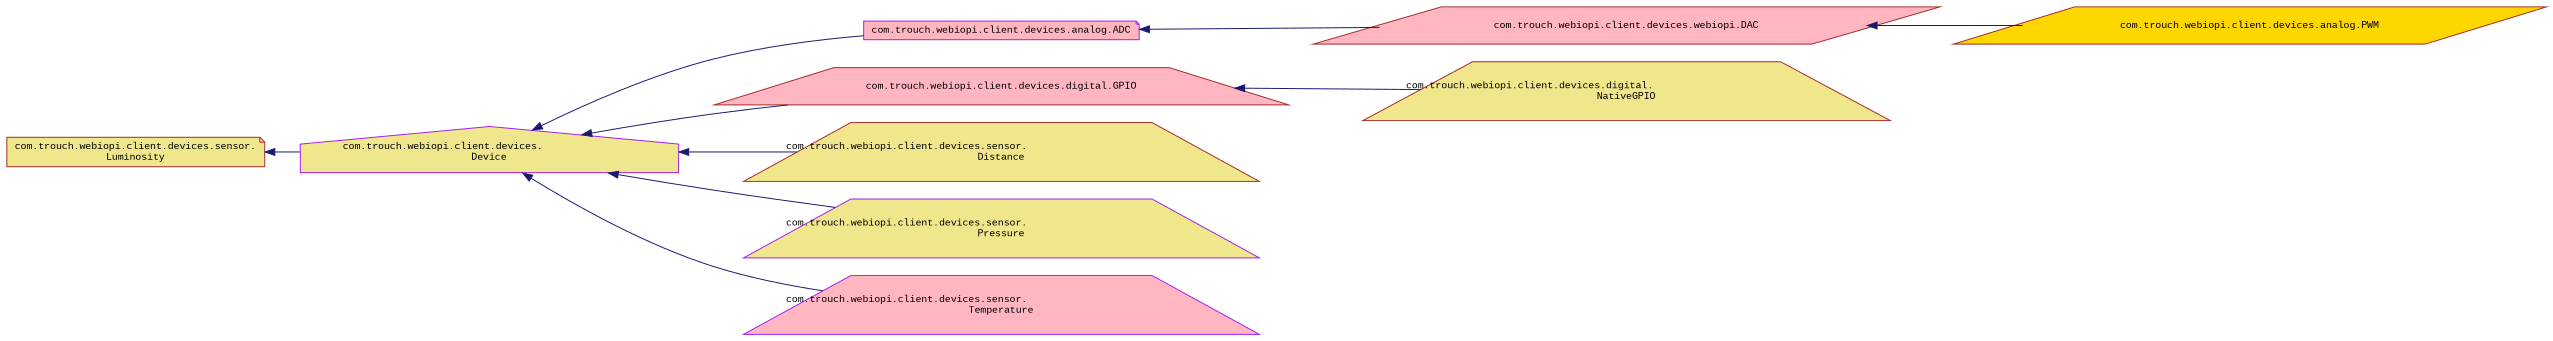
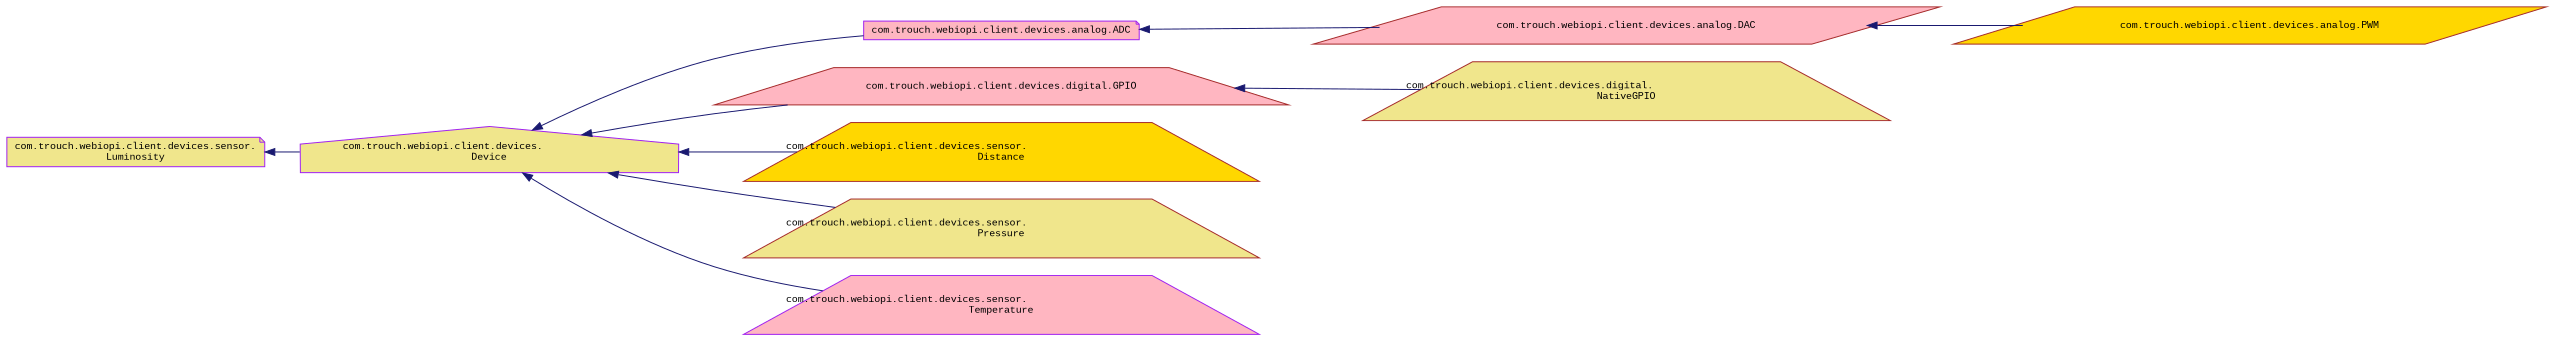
(1627, 25) -> (1627, 25)
(136, 152) -> (136, 152)
(1001, 152) -> (1001, 152)
(1001, 228) -> (1001, 228)
